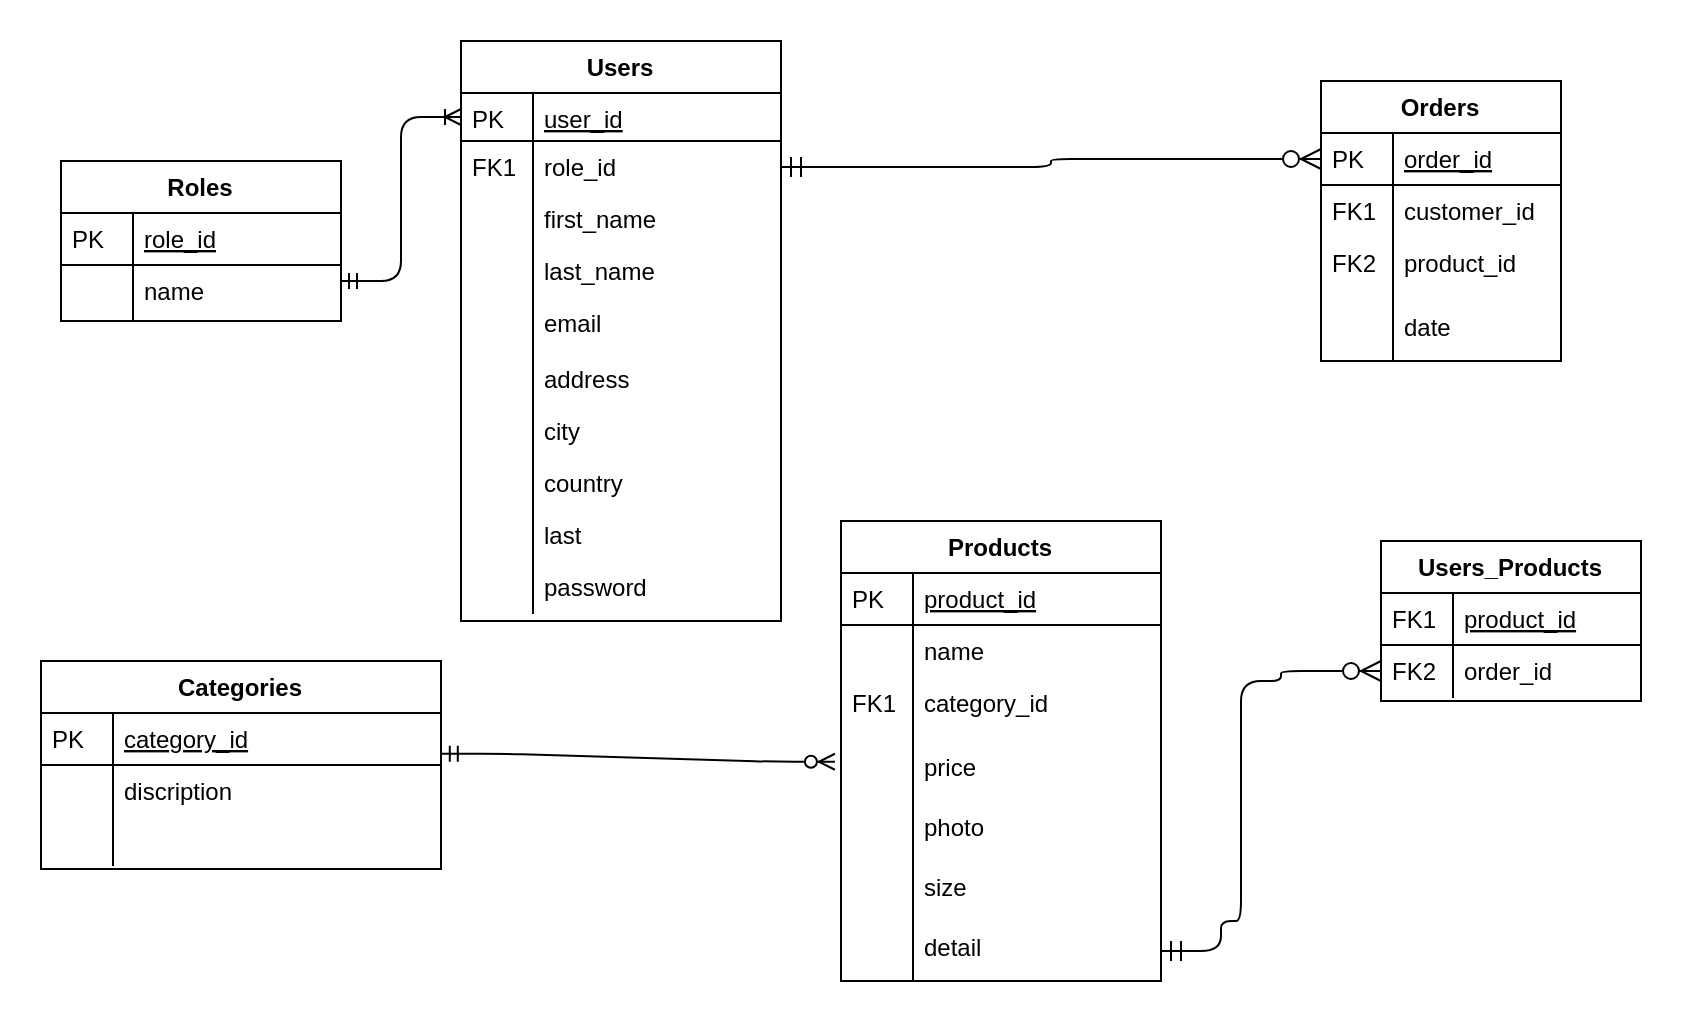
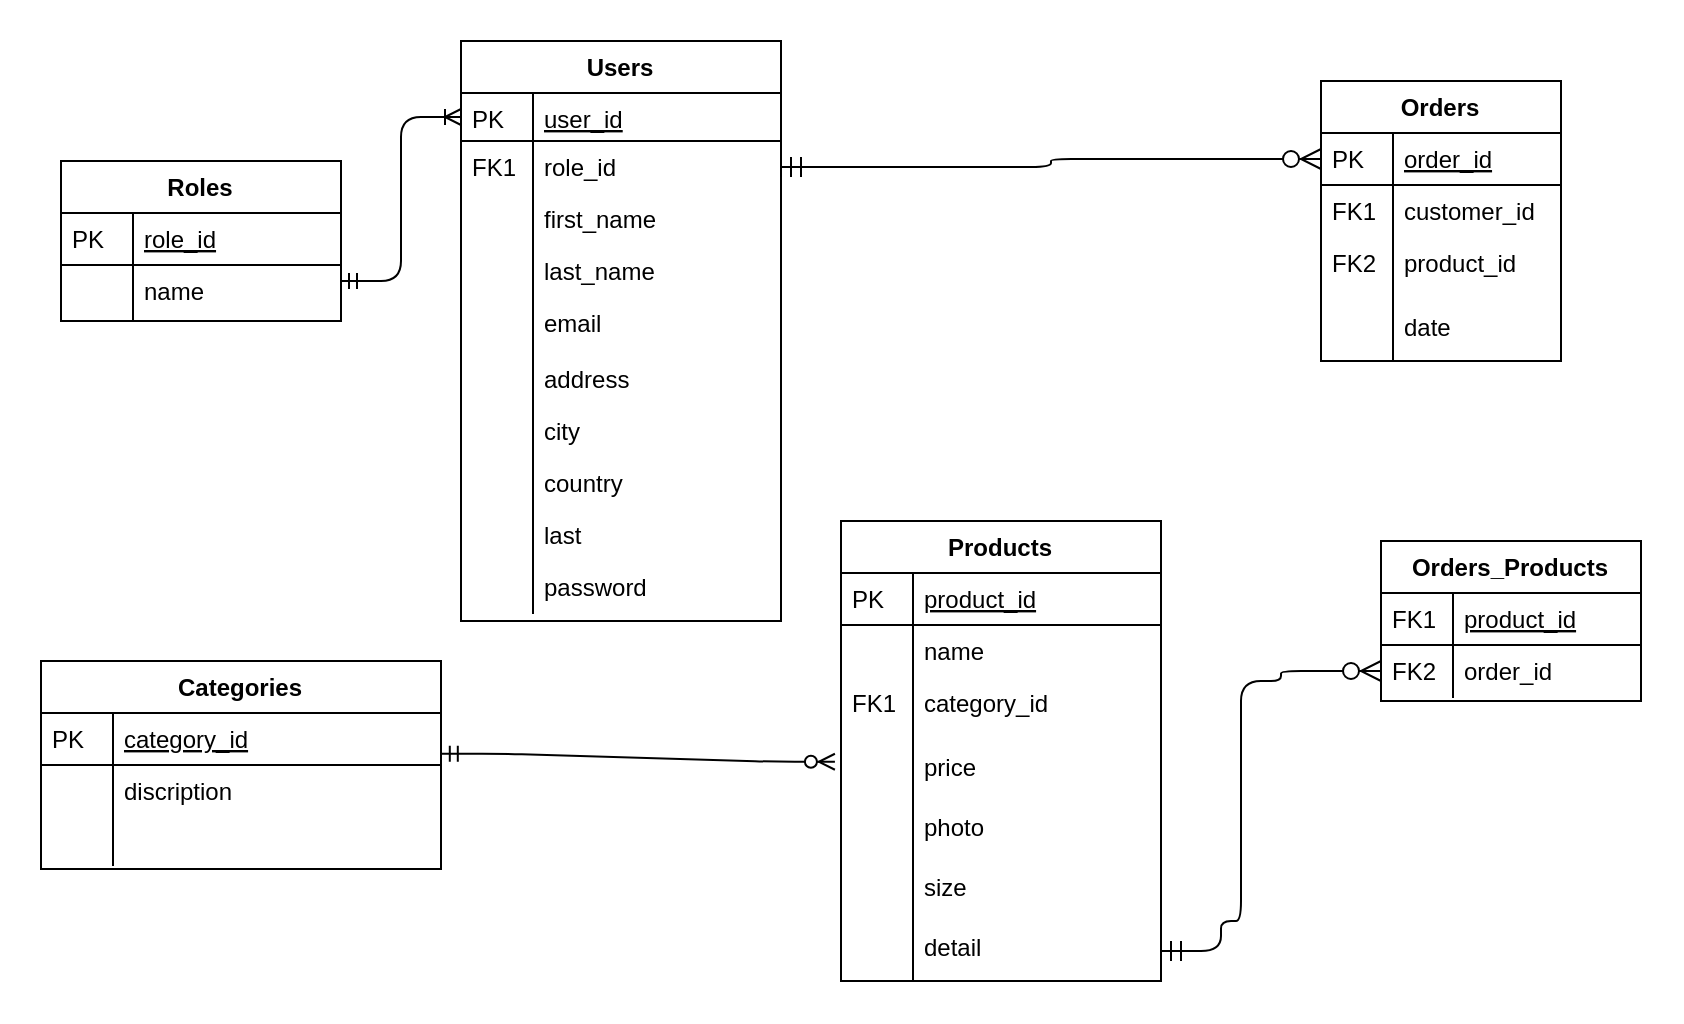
(1510, 568) -> (1510, 568)
